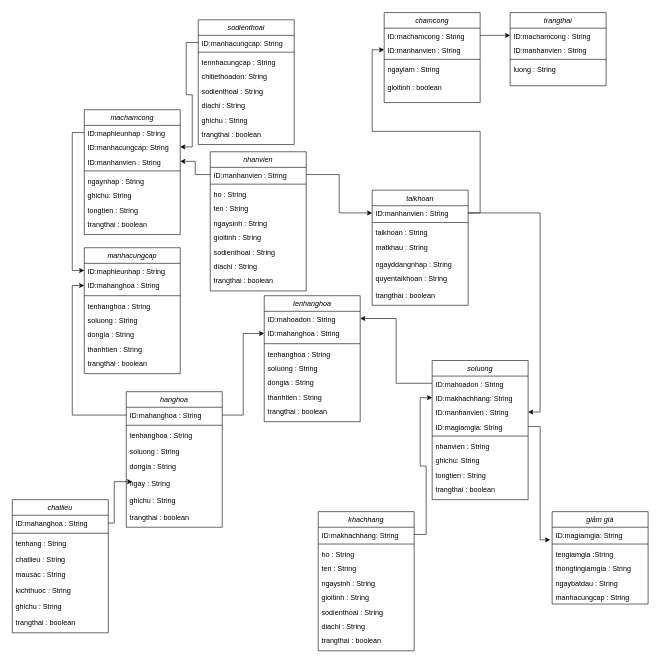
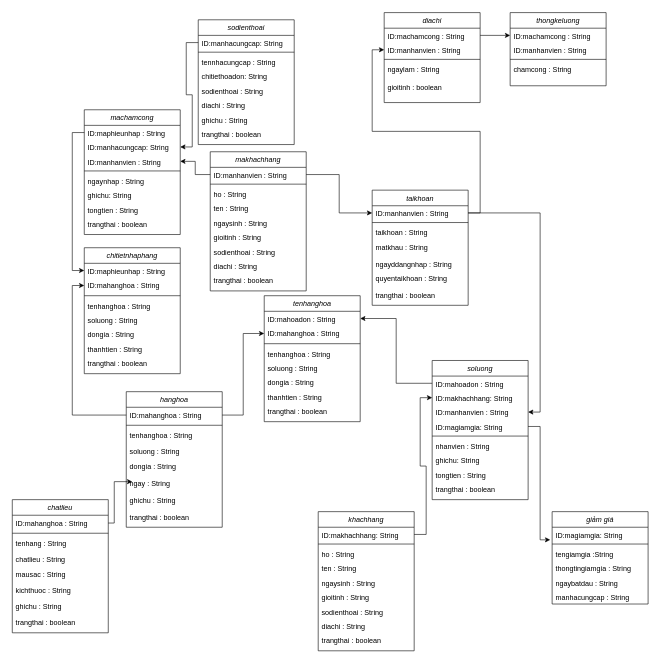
(432, 20) -> (432, 20)
(558, 20) -> (558, 20)
(537, 70) -> (544, 70)
(258, 160) -> (258, 160)
(132, 256) -> (132, 256)
